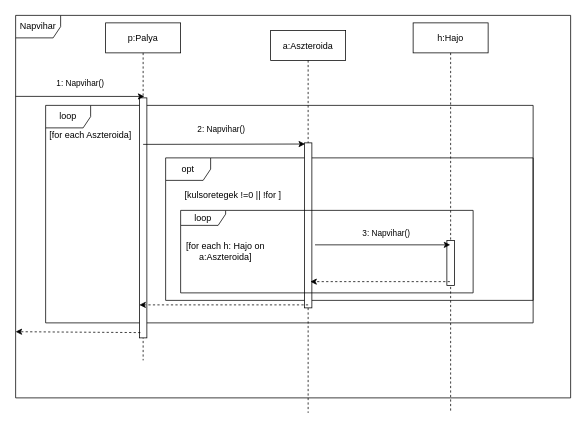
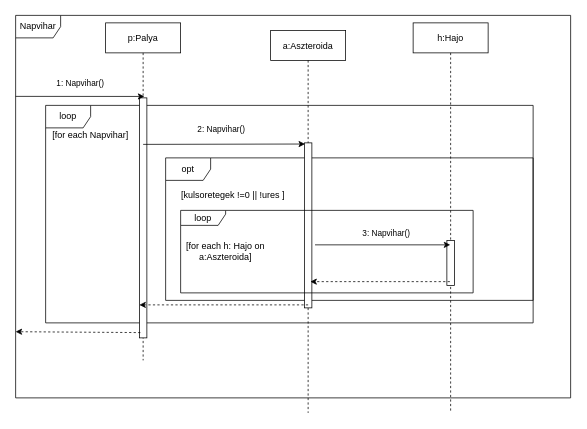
(90, 135) -> (90, 135)
(233, 195) -> (233, 195)
